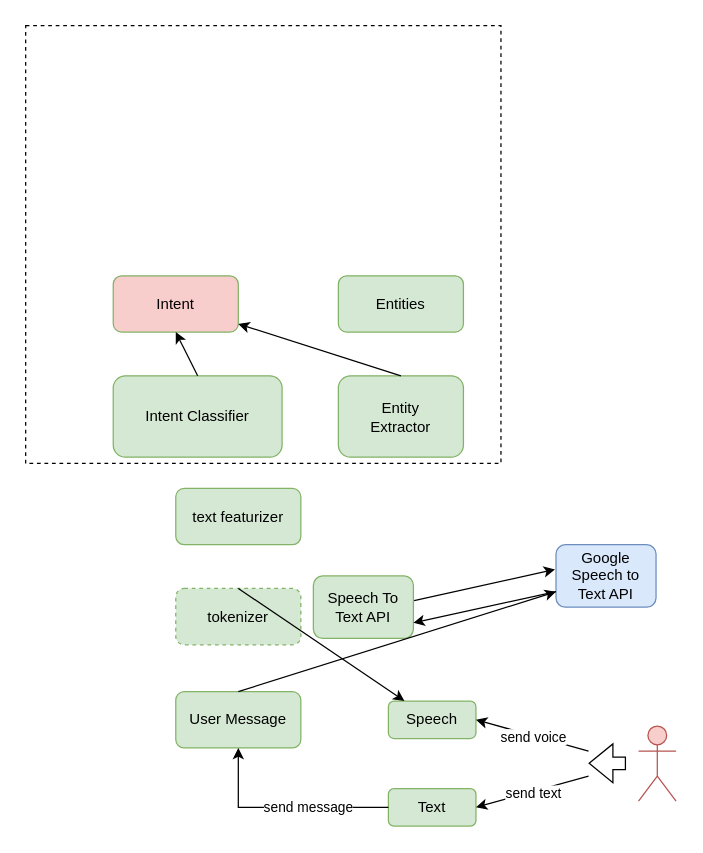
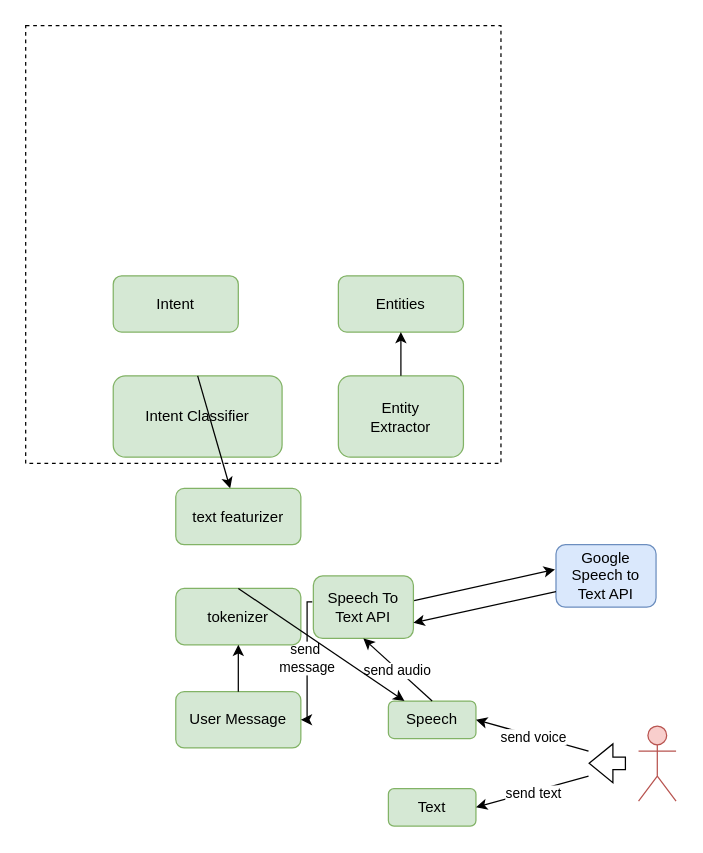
(176, 304) -> (176, 304)
(323, 351) -> (401, 358)
(188, 357) -> (213, 428)
(238, 616) -> (238, 616)
(393, 643) -> (238, 672)
none -> (307, 655)
none -> (400, 672)
(288, 807) -> none
